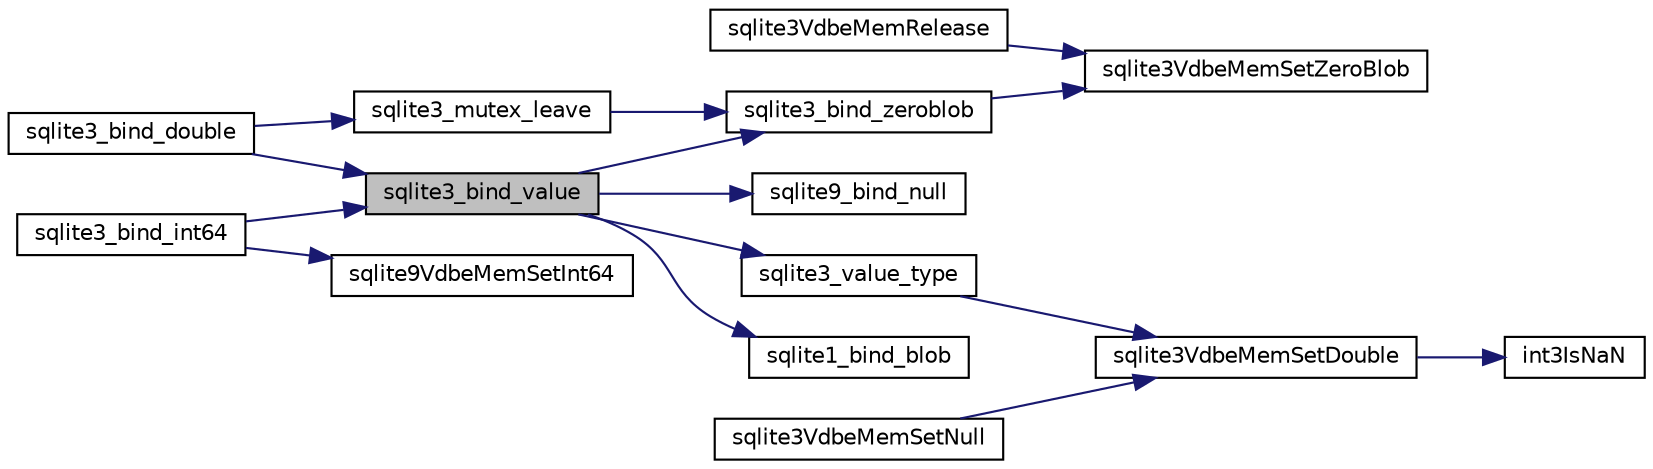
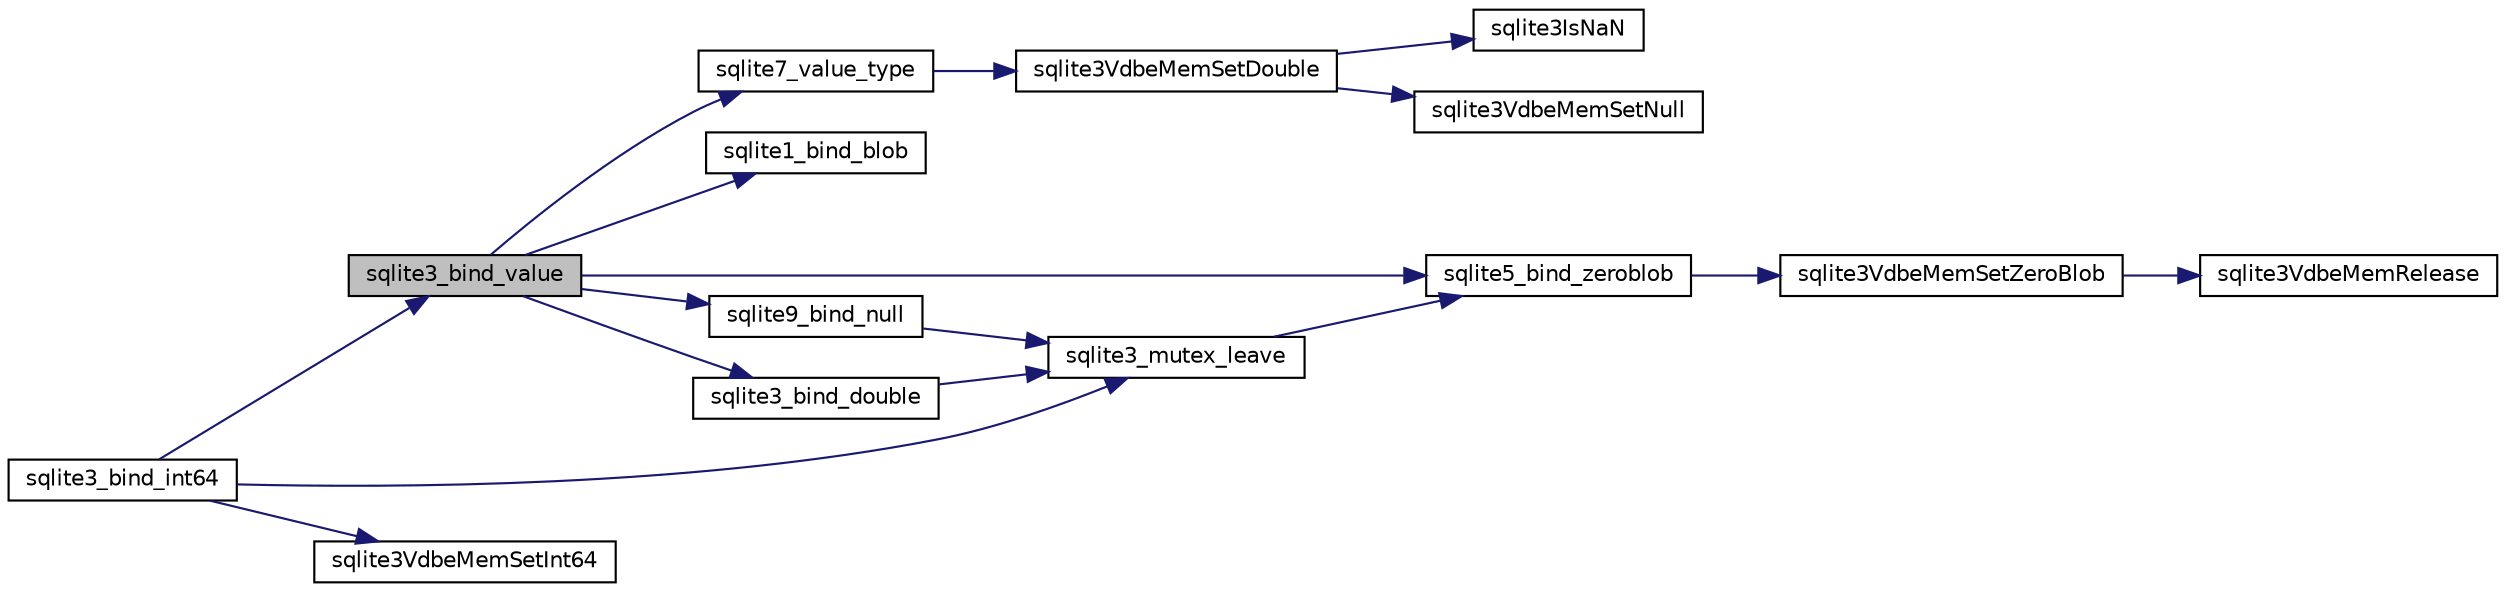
(1036, 48) -> (2151, 276)
(859, 112) -> (1559, 276)
(298, 162) -> (627, 334)
(482, 276) -> (465, 562)
(859, 276) -> (816, 71)
none -> (975, 334)
(1575, 357) -> (1559, 30)
(1047, 400) -> (1365, 91)
none -> (678, 473)
